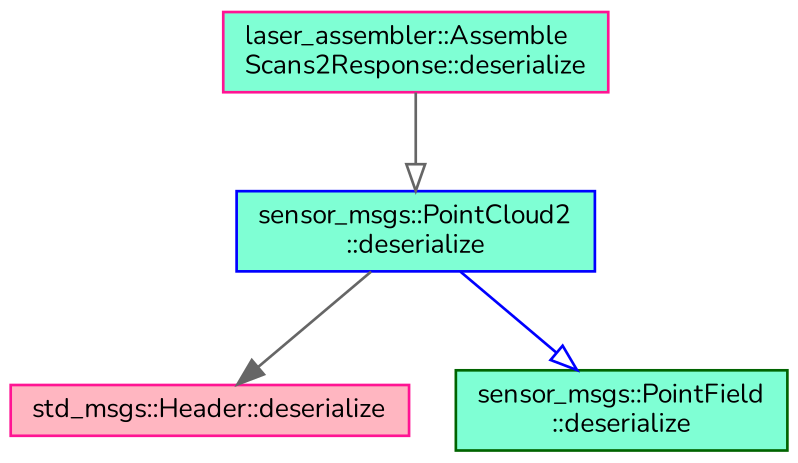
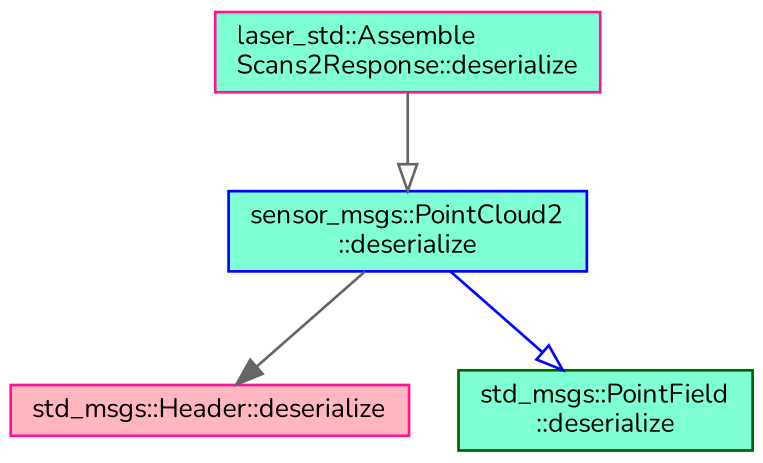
(416, 52) -> (408, 52)
(622, 410) -> (606, 410)
